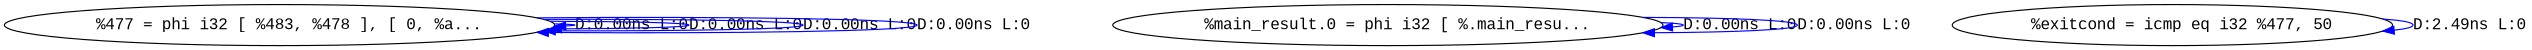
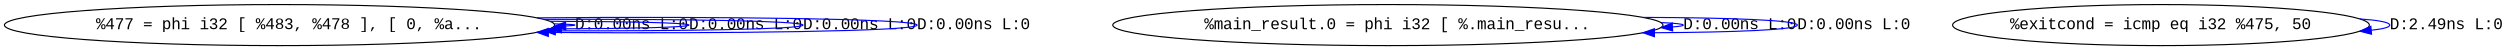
(2172, 25) -> (2161, 25)
